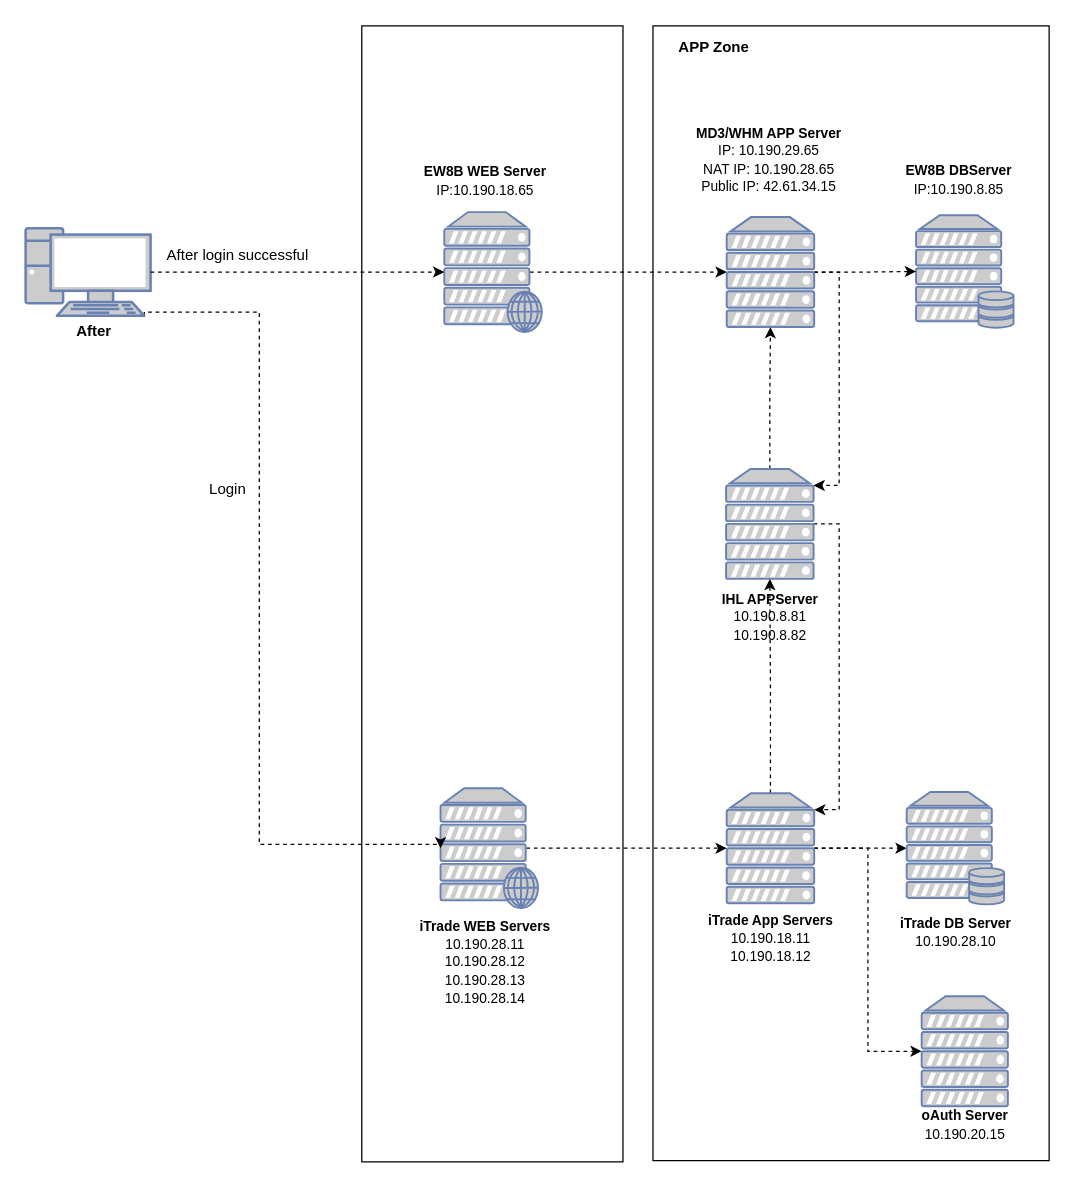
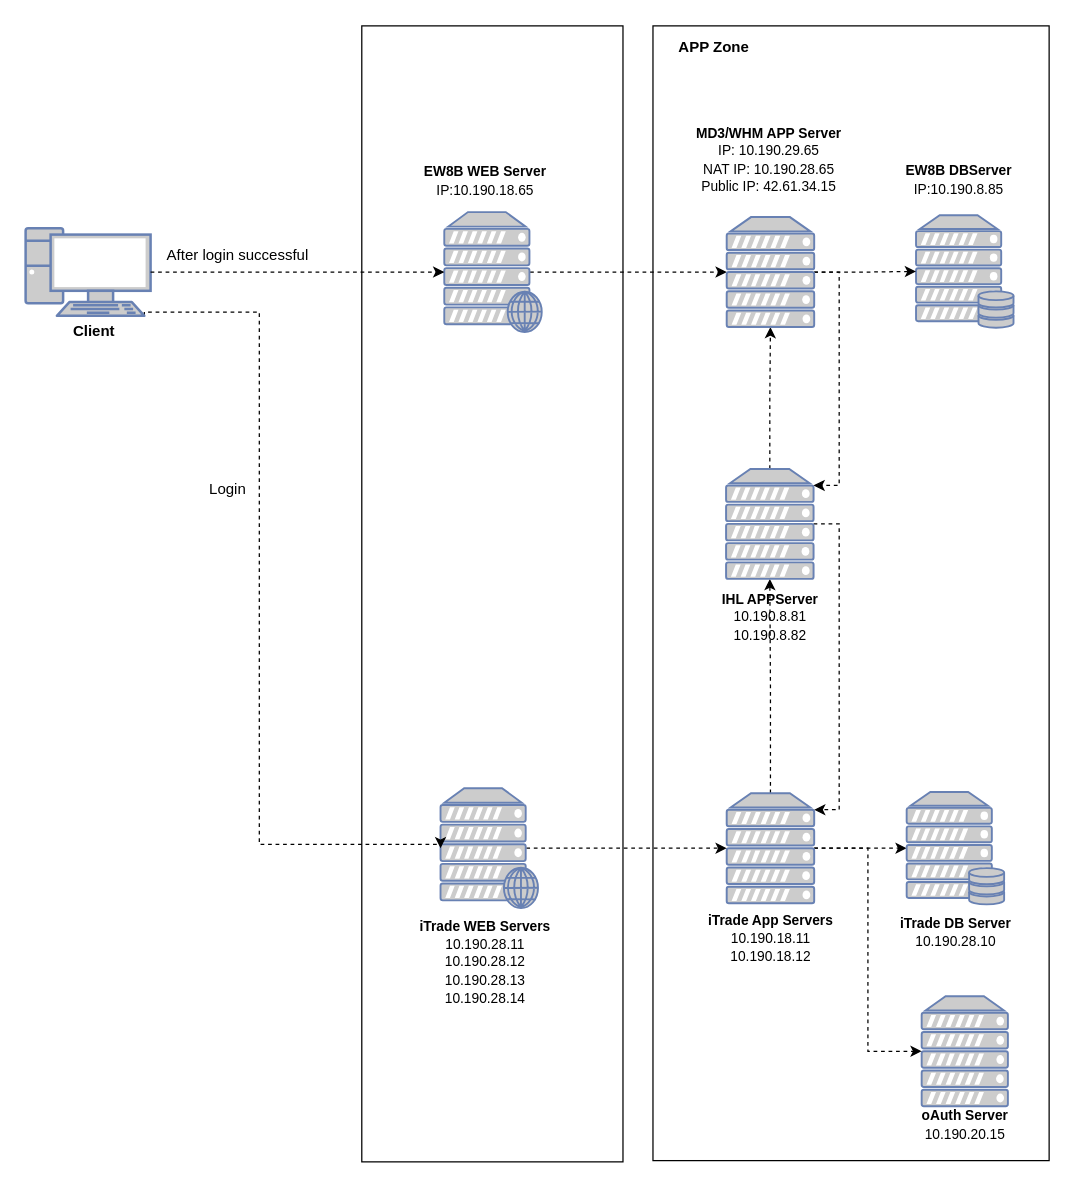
(94, 332) -> (94, 332)
